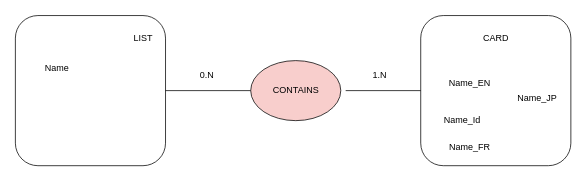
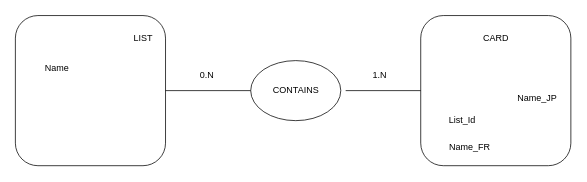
(469, 83) -> none
(296, 90) -> (296, 90)
(462, 120) -> (462, 120)
